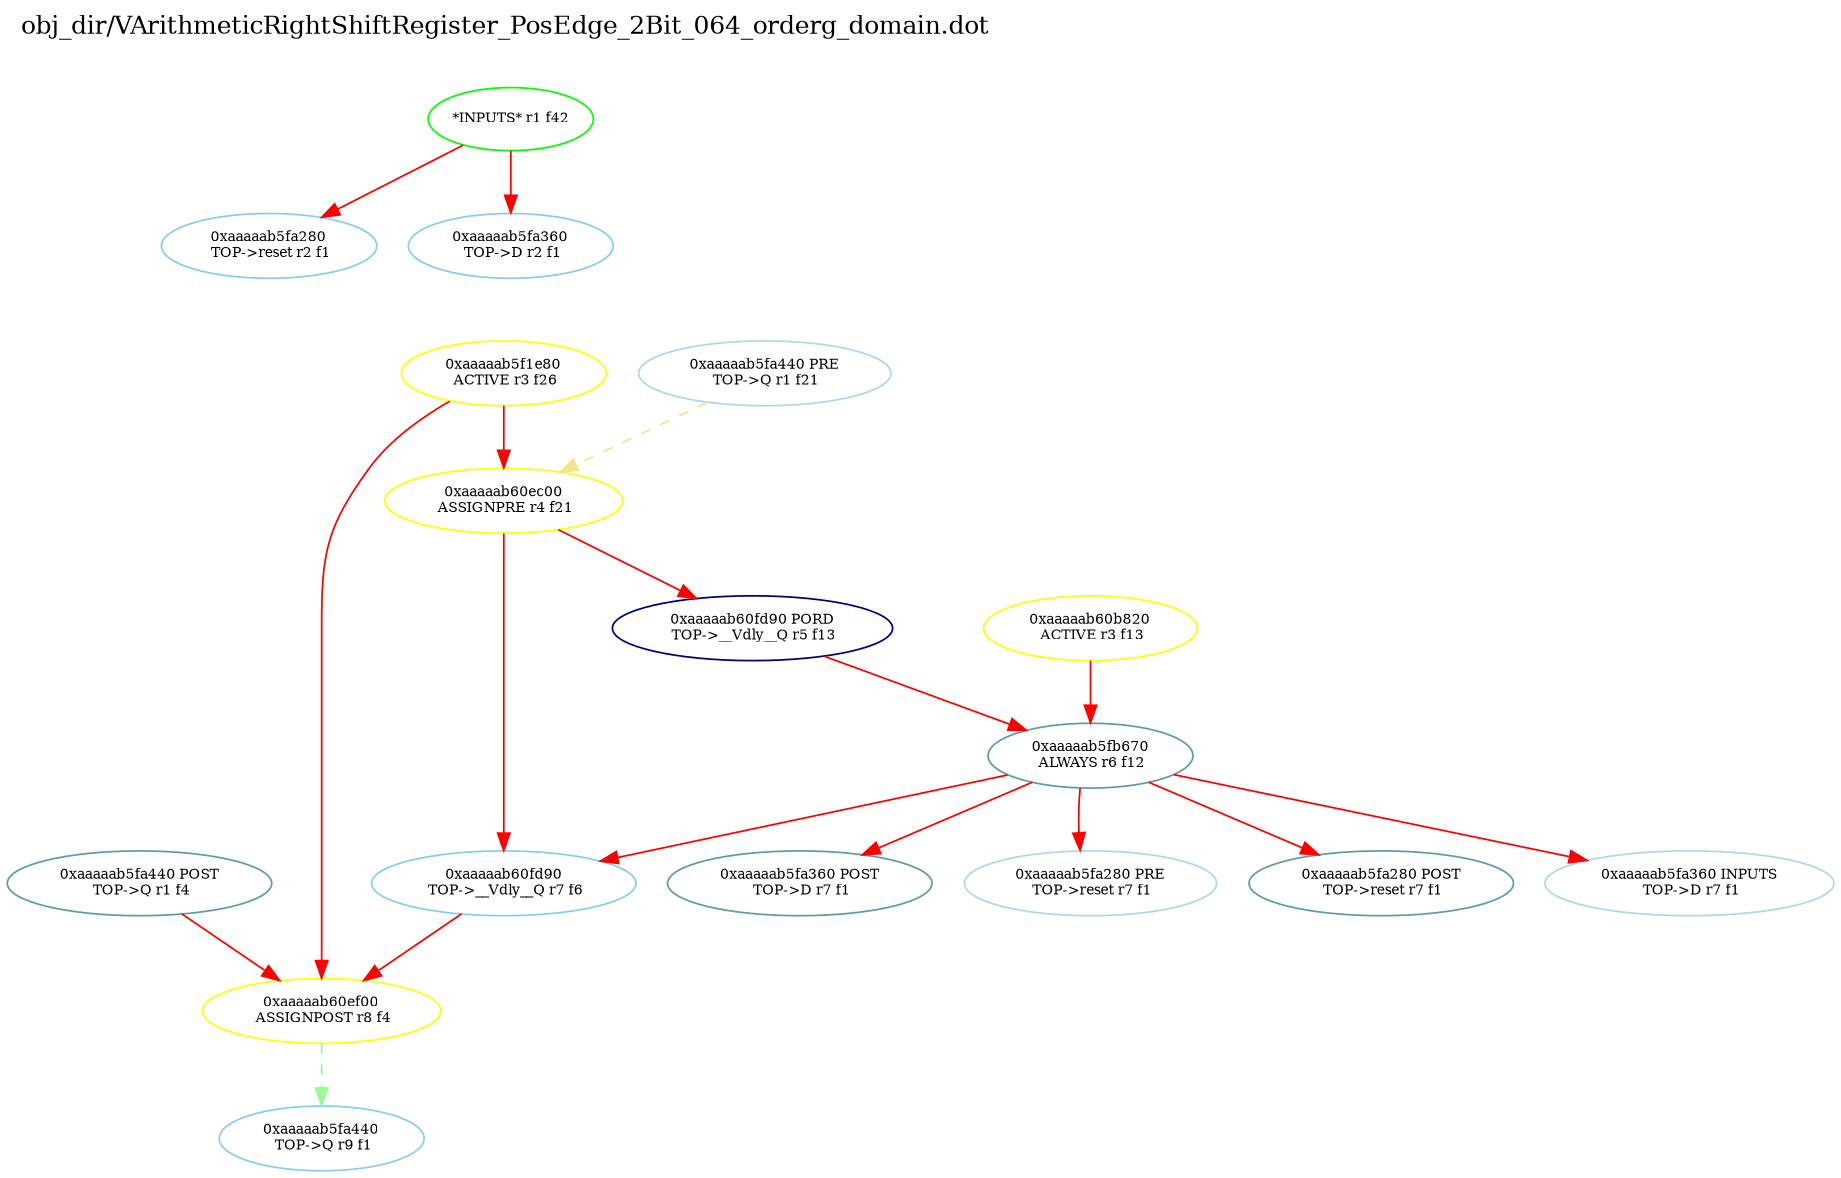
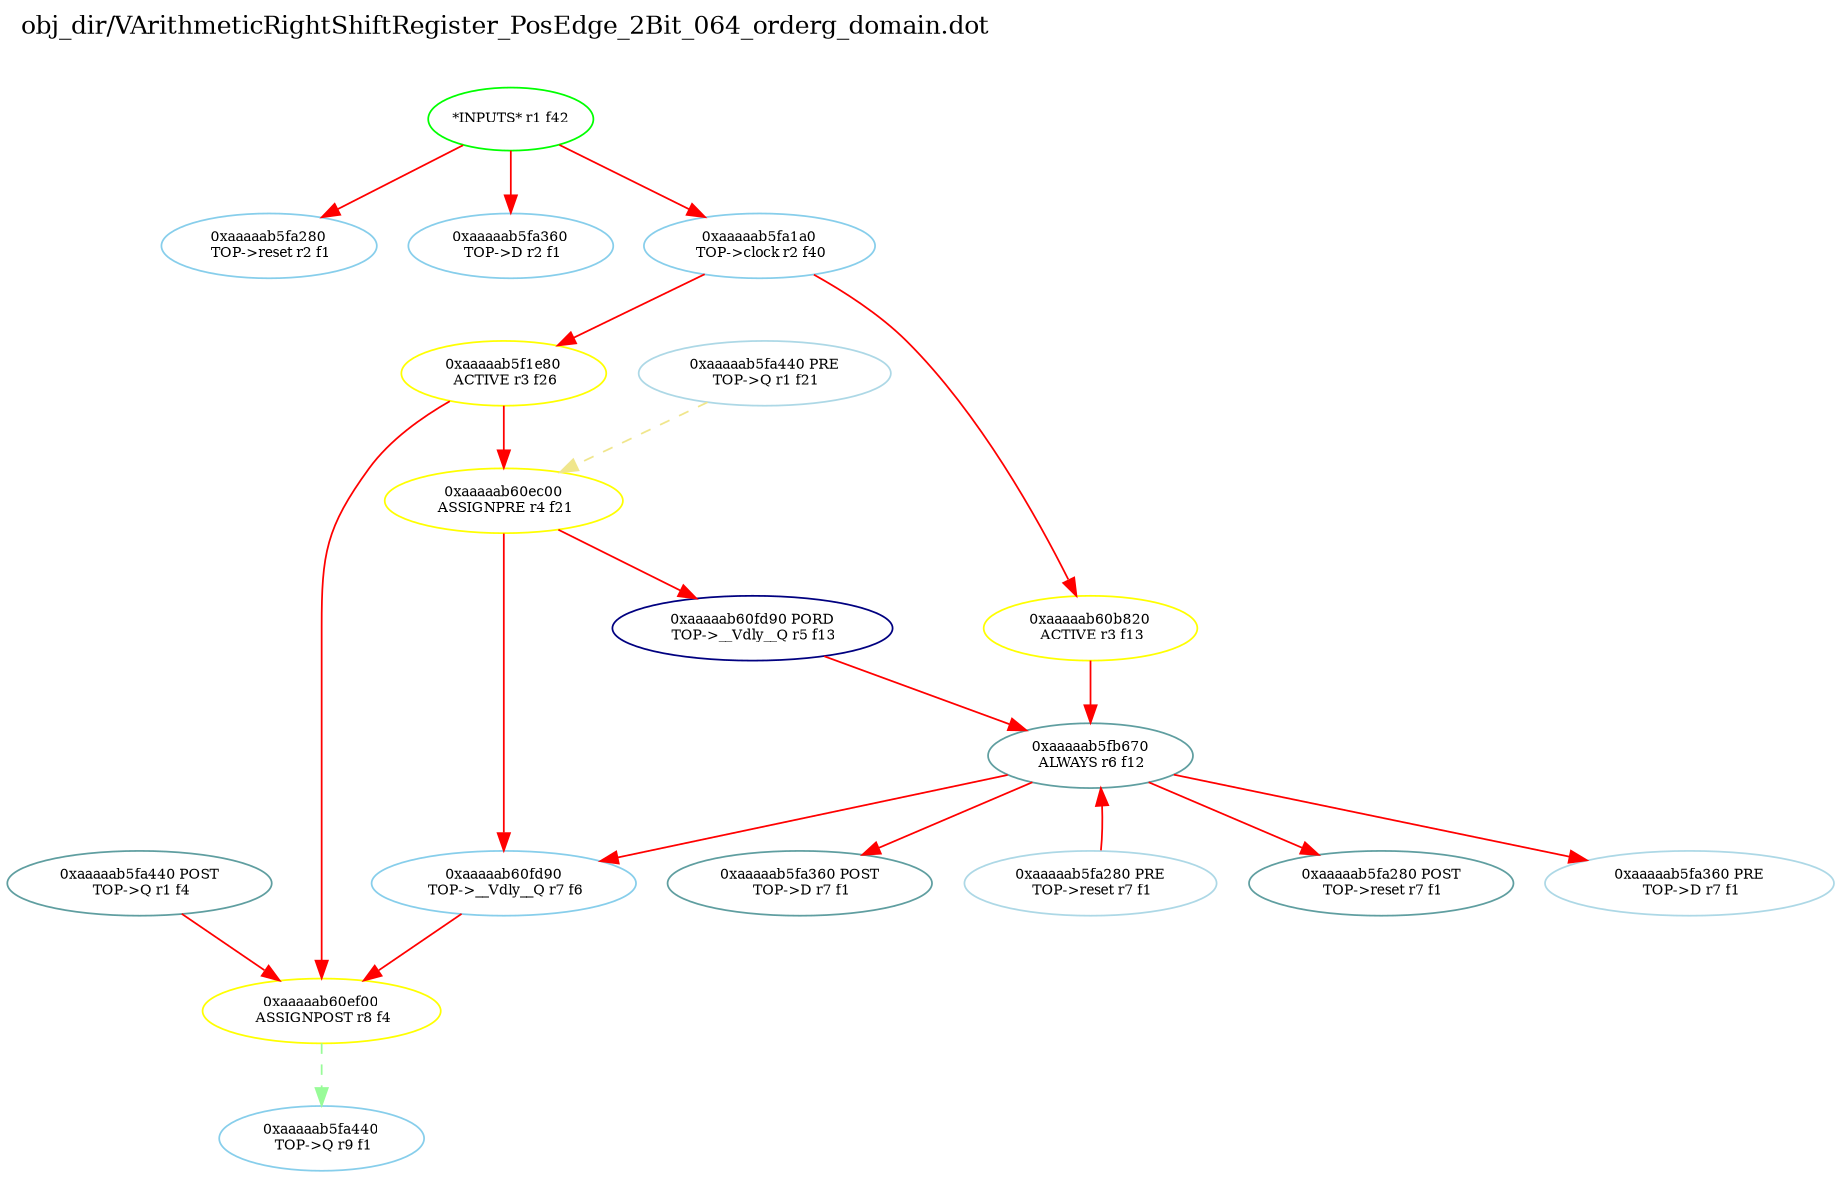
none -> (760, 246)
(1079, 810) -> (1102, 828)
(1689, 883) -> (1689, 883)
